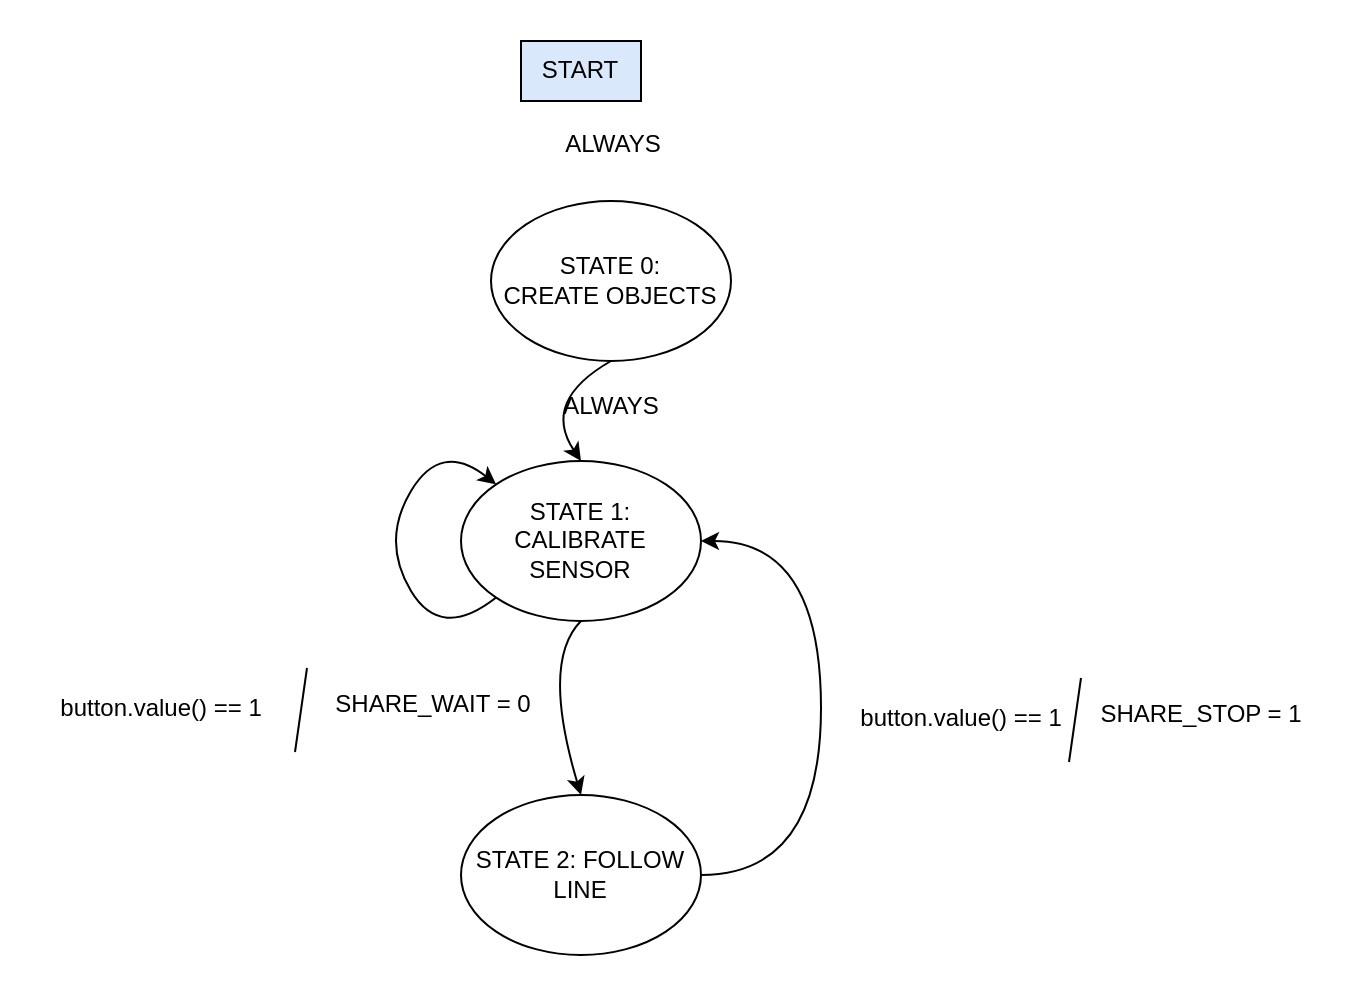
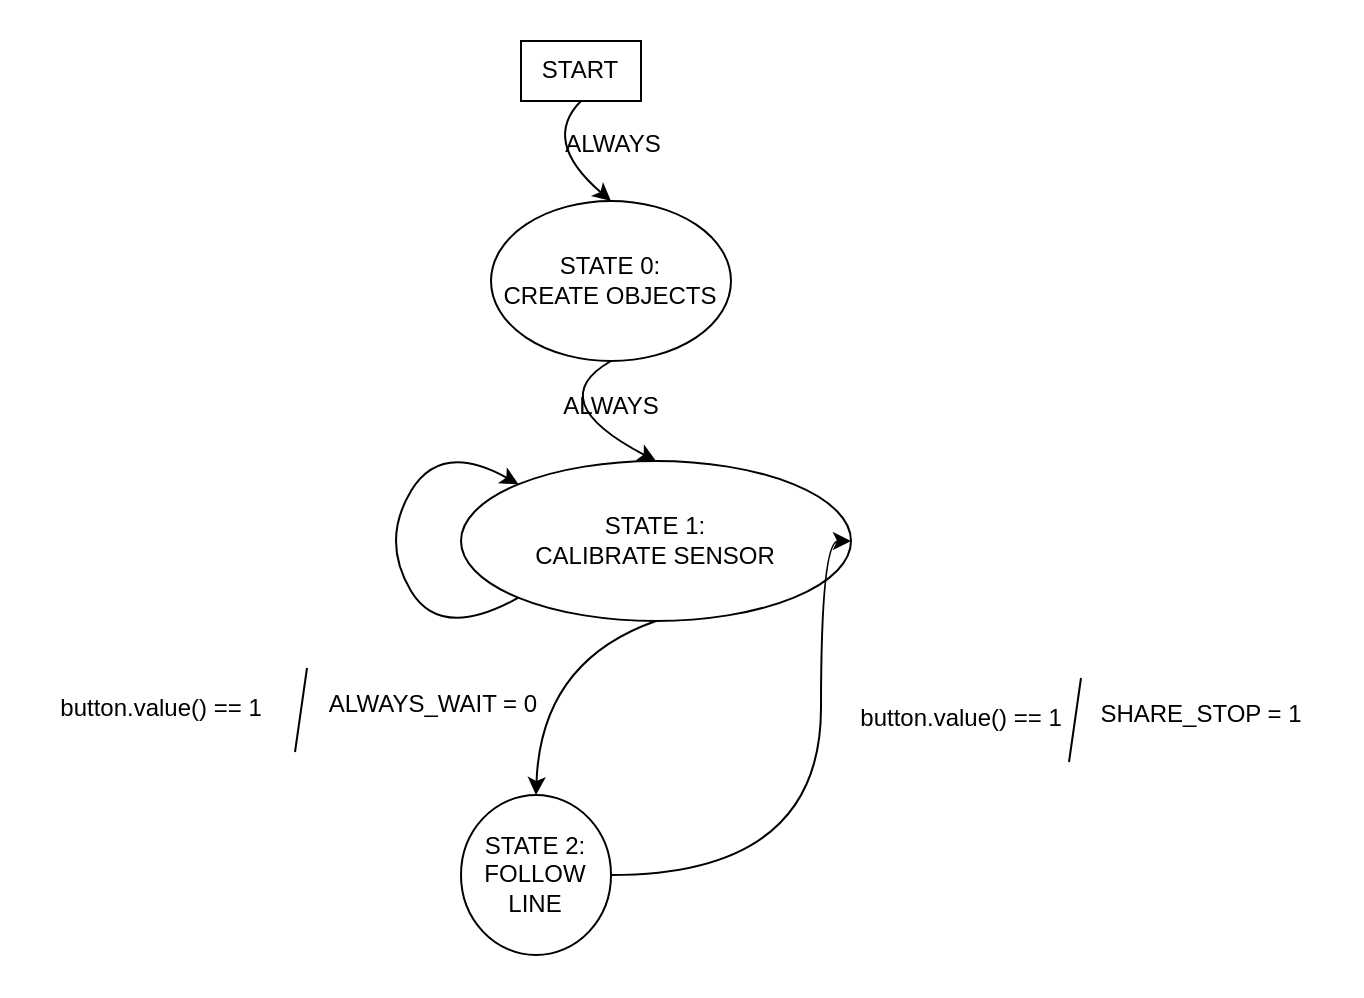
(581, 71) -> (581, 71)
none -> (568, 151)
(581, 541) -> (656, 541)
(434, 719) -> (434, 719)
(581, 875) -> (536, 875)
